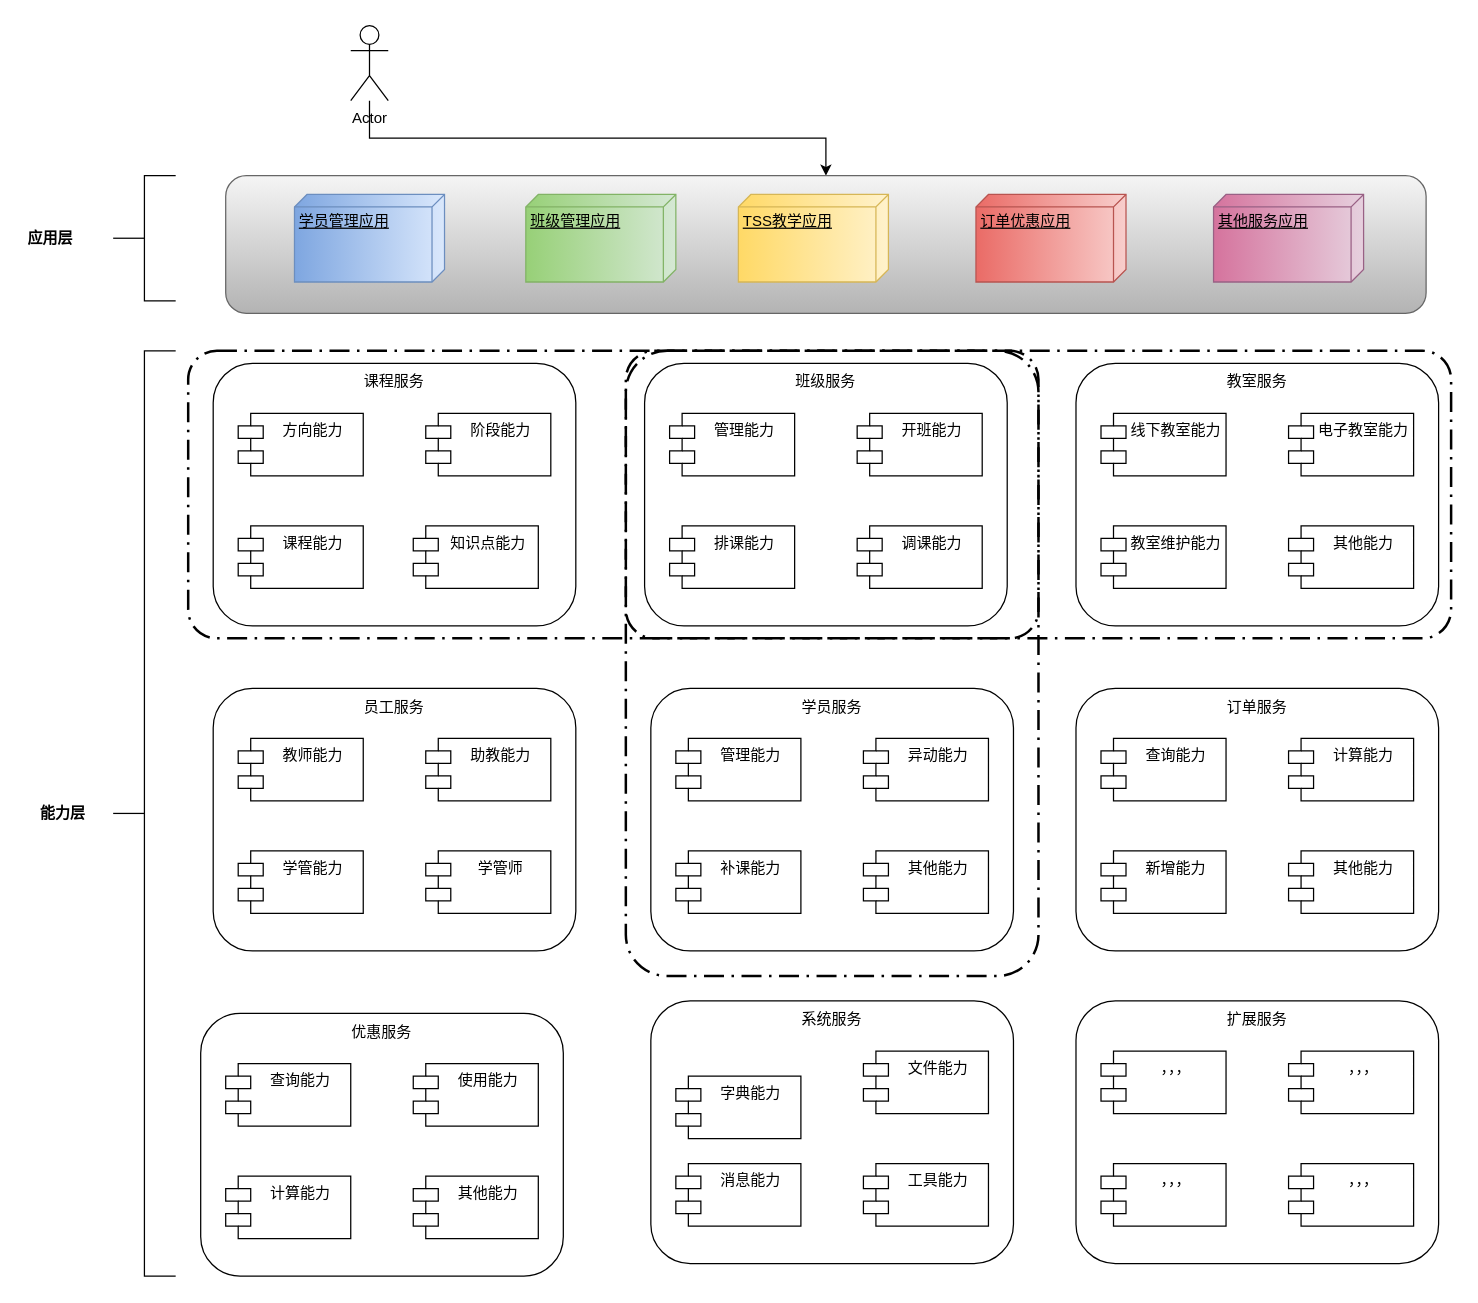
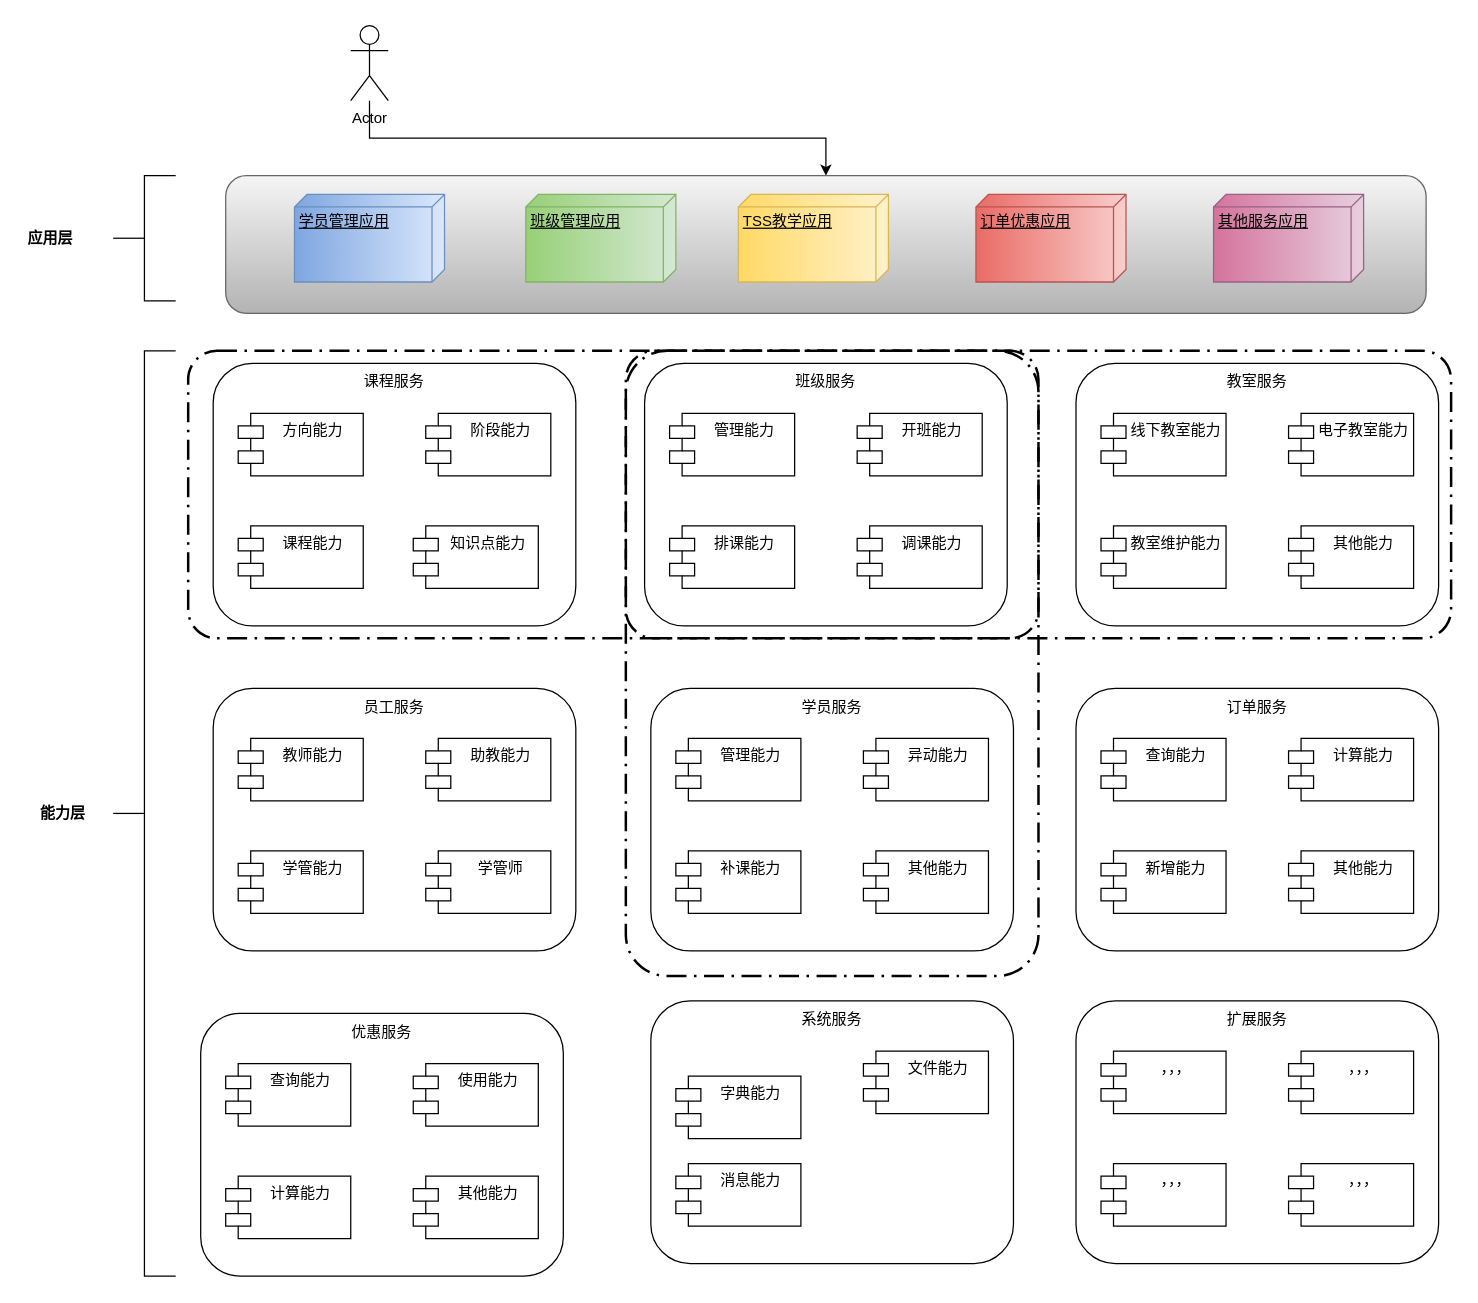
(926, 1194) -> none
